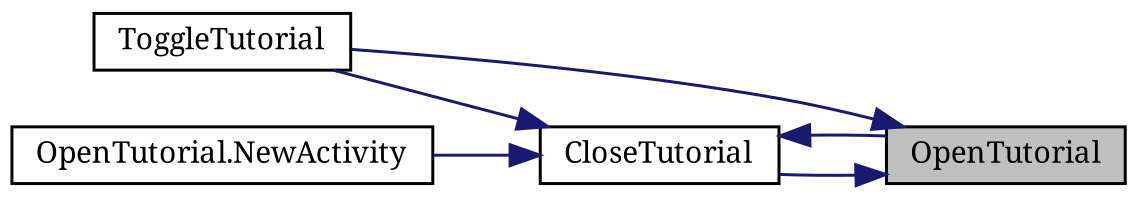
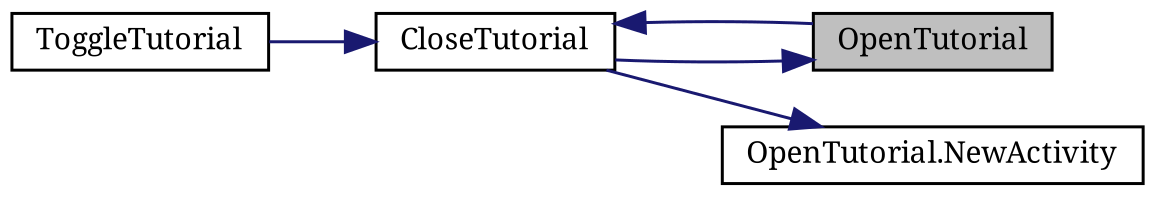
(614, 74) -> none
(472, 155) -> (699, 95)
